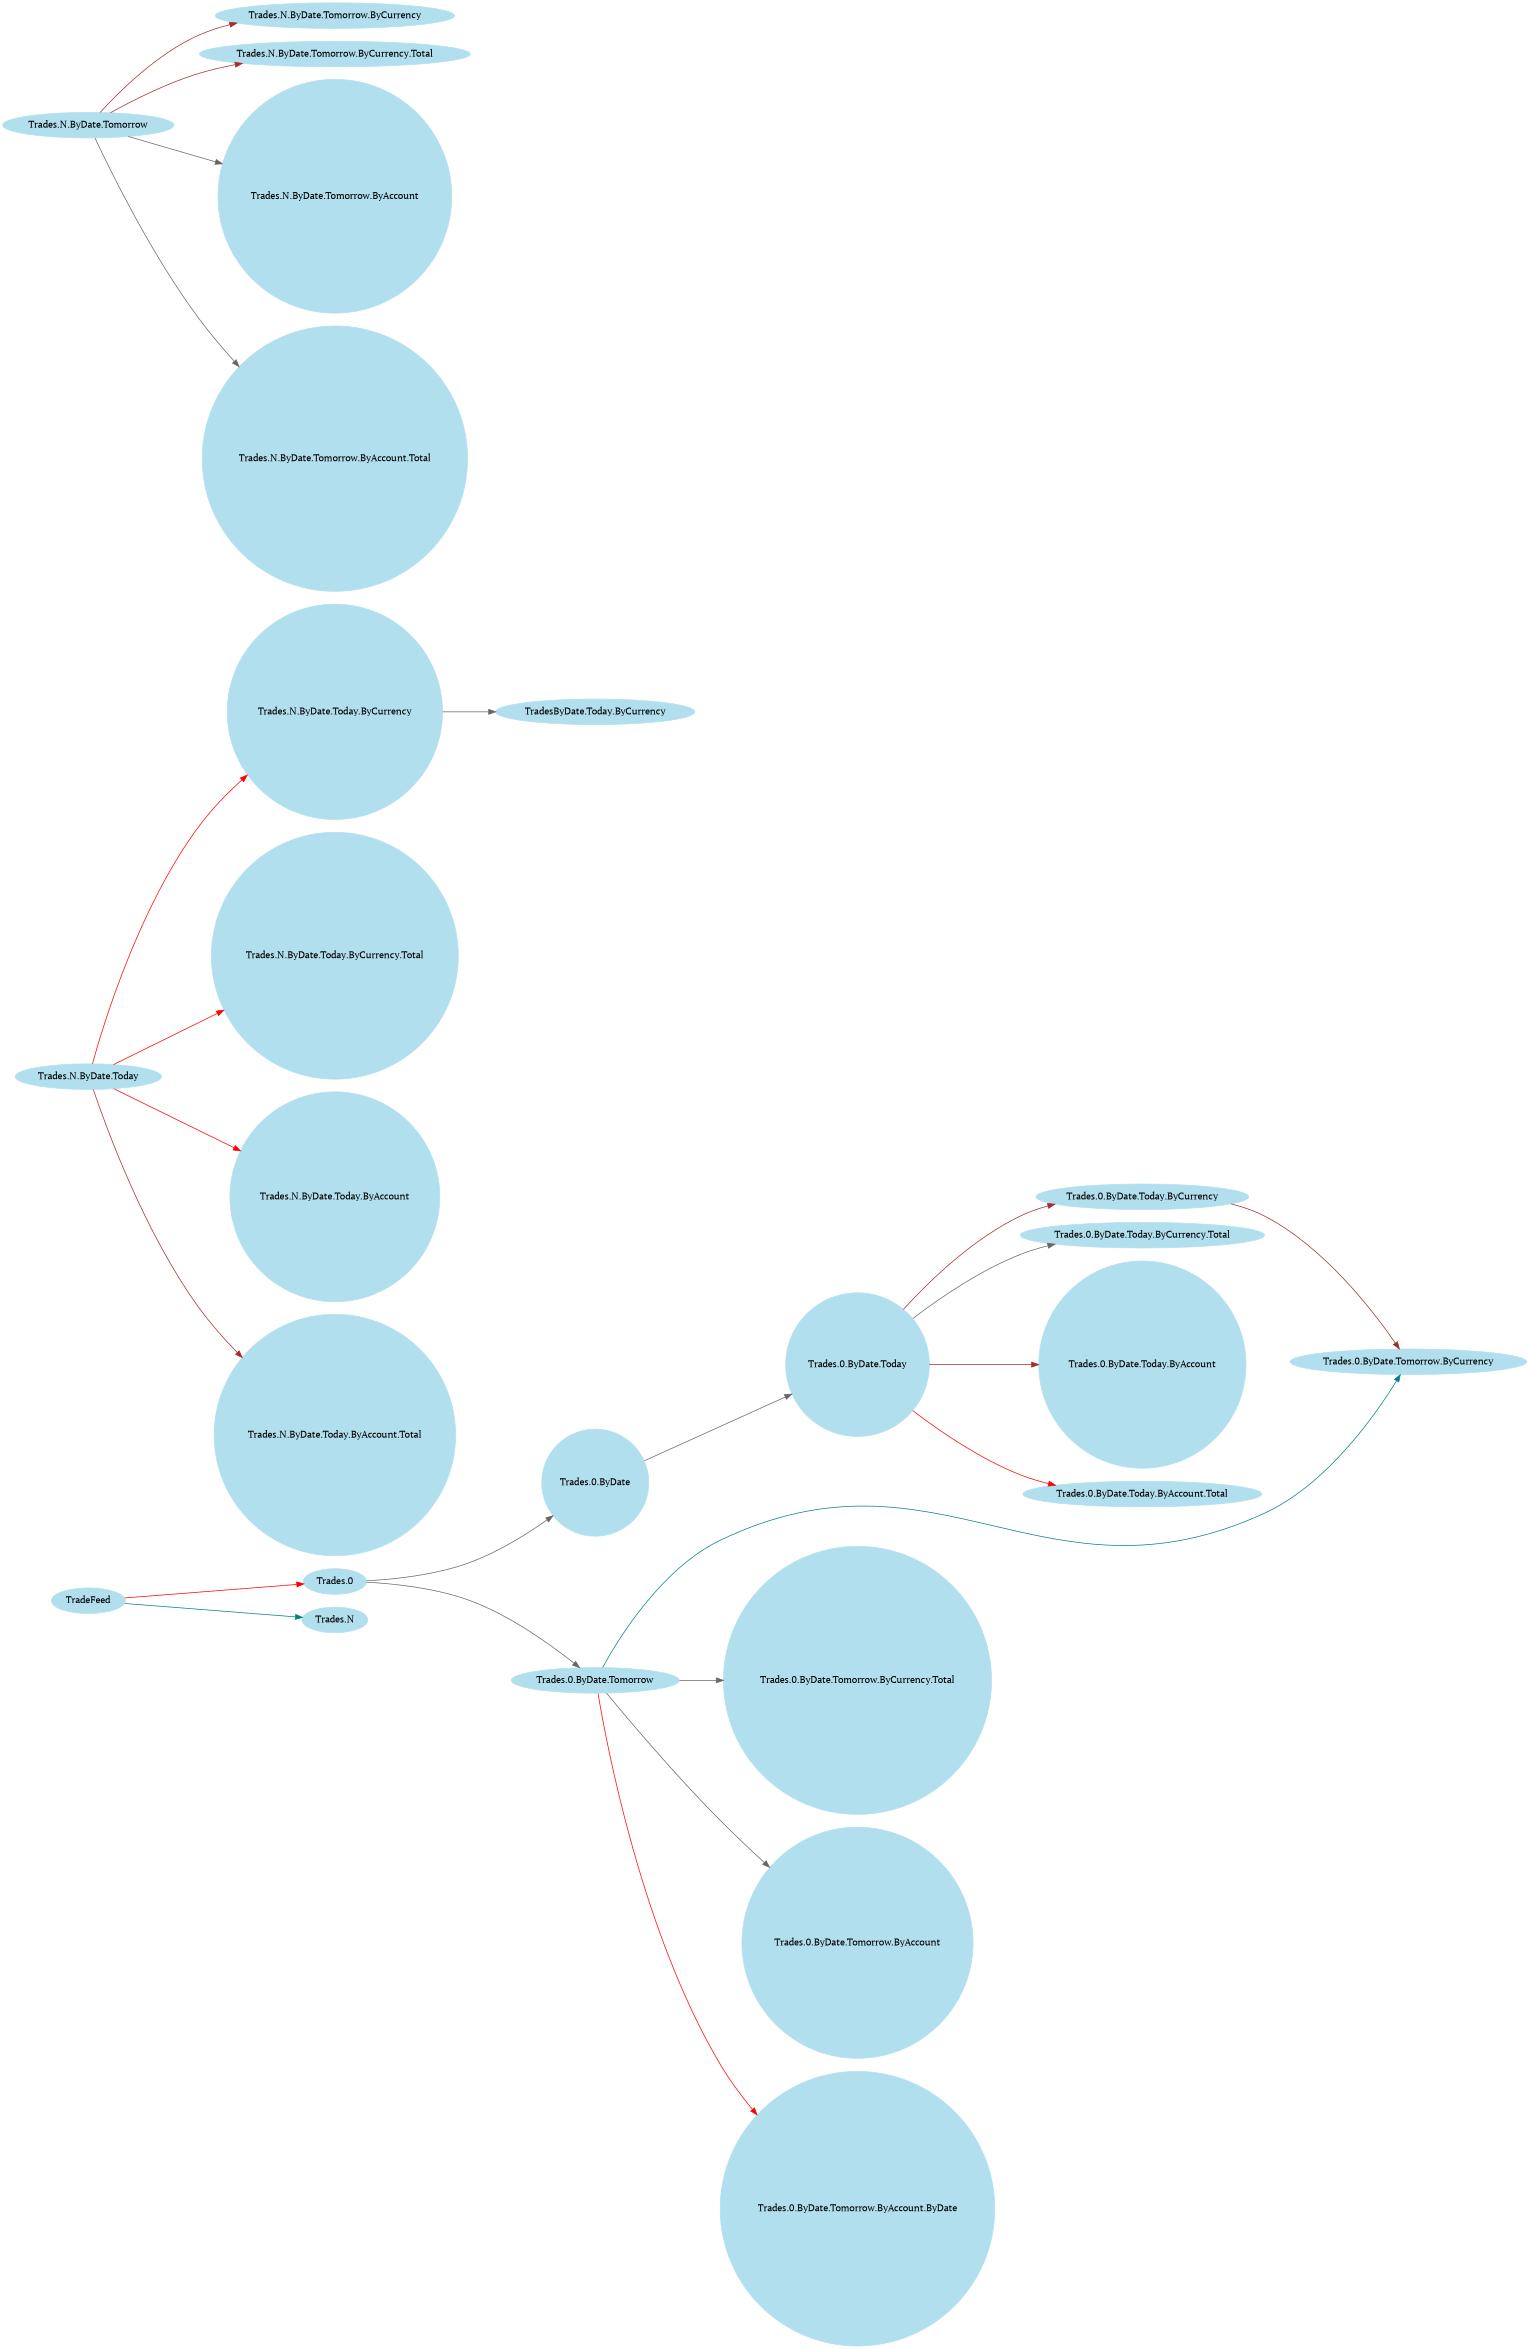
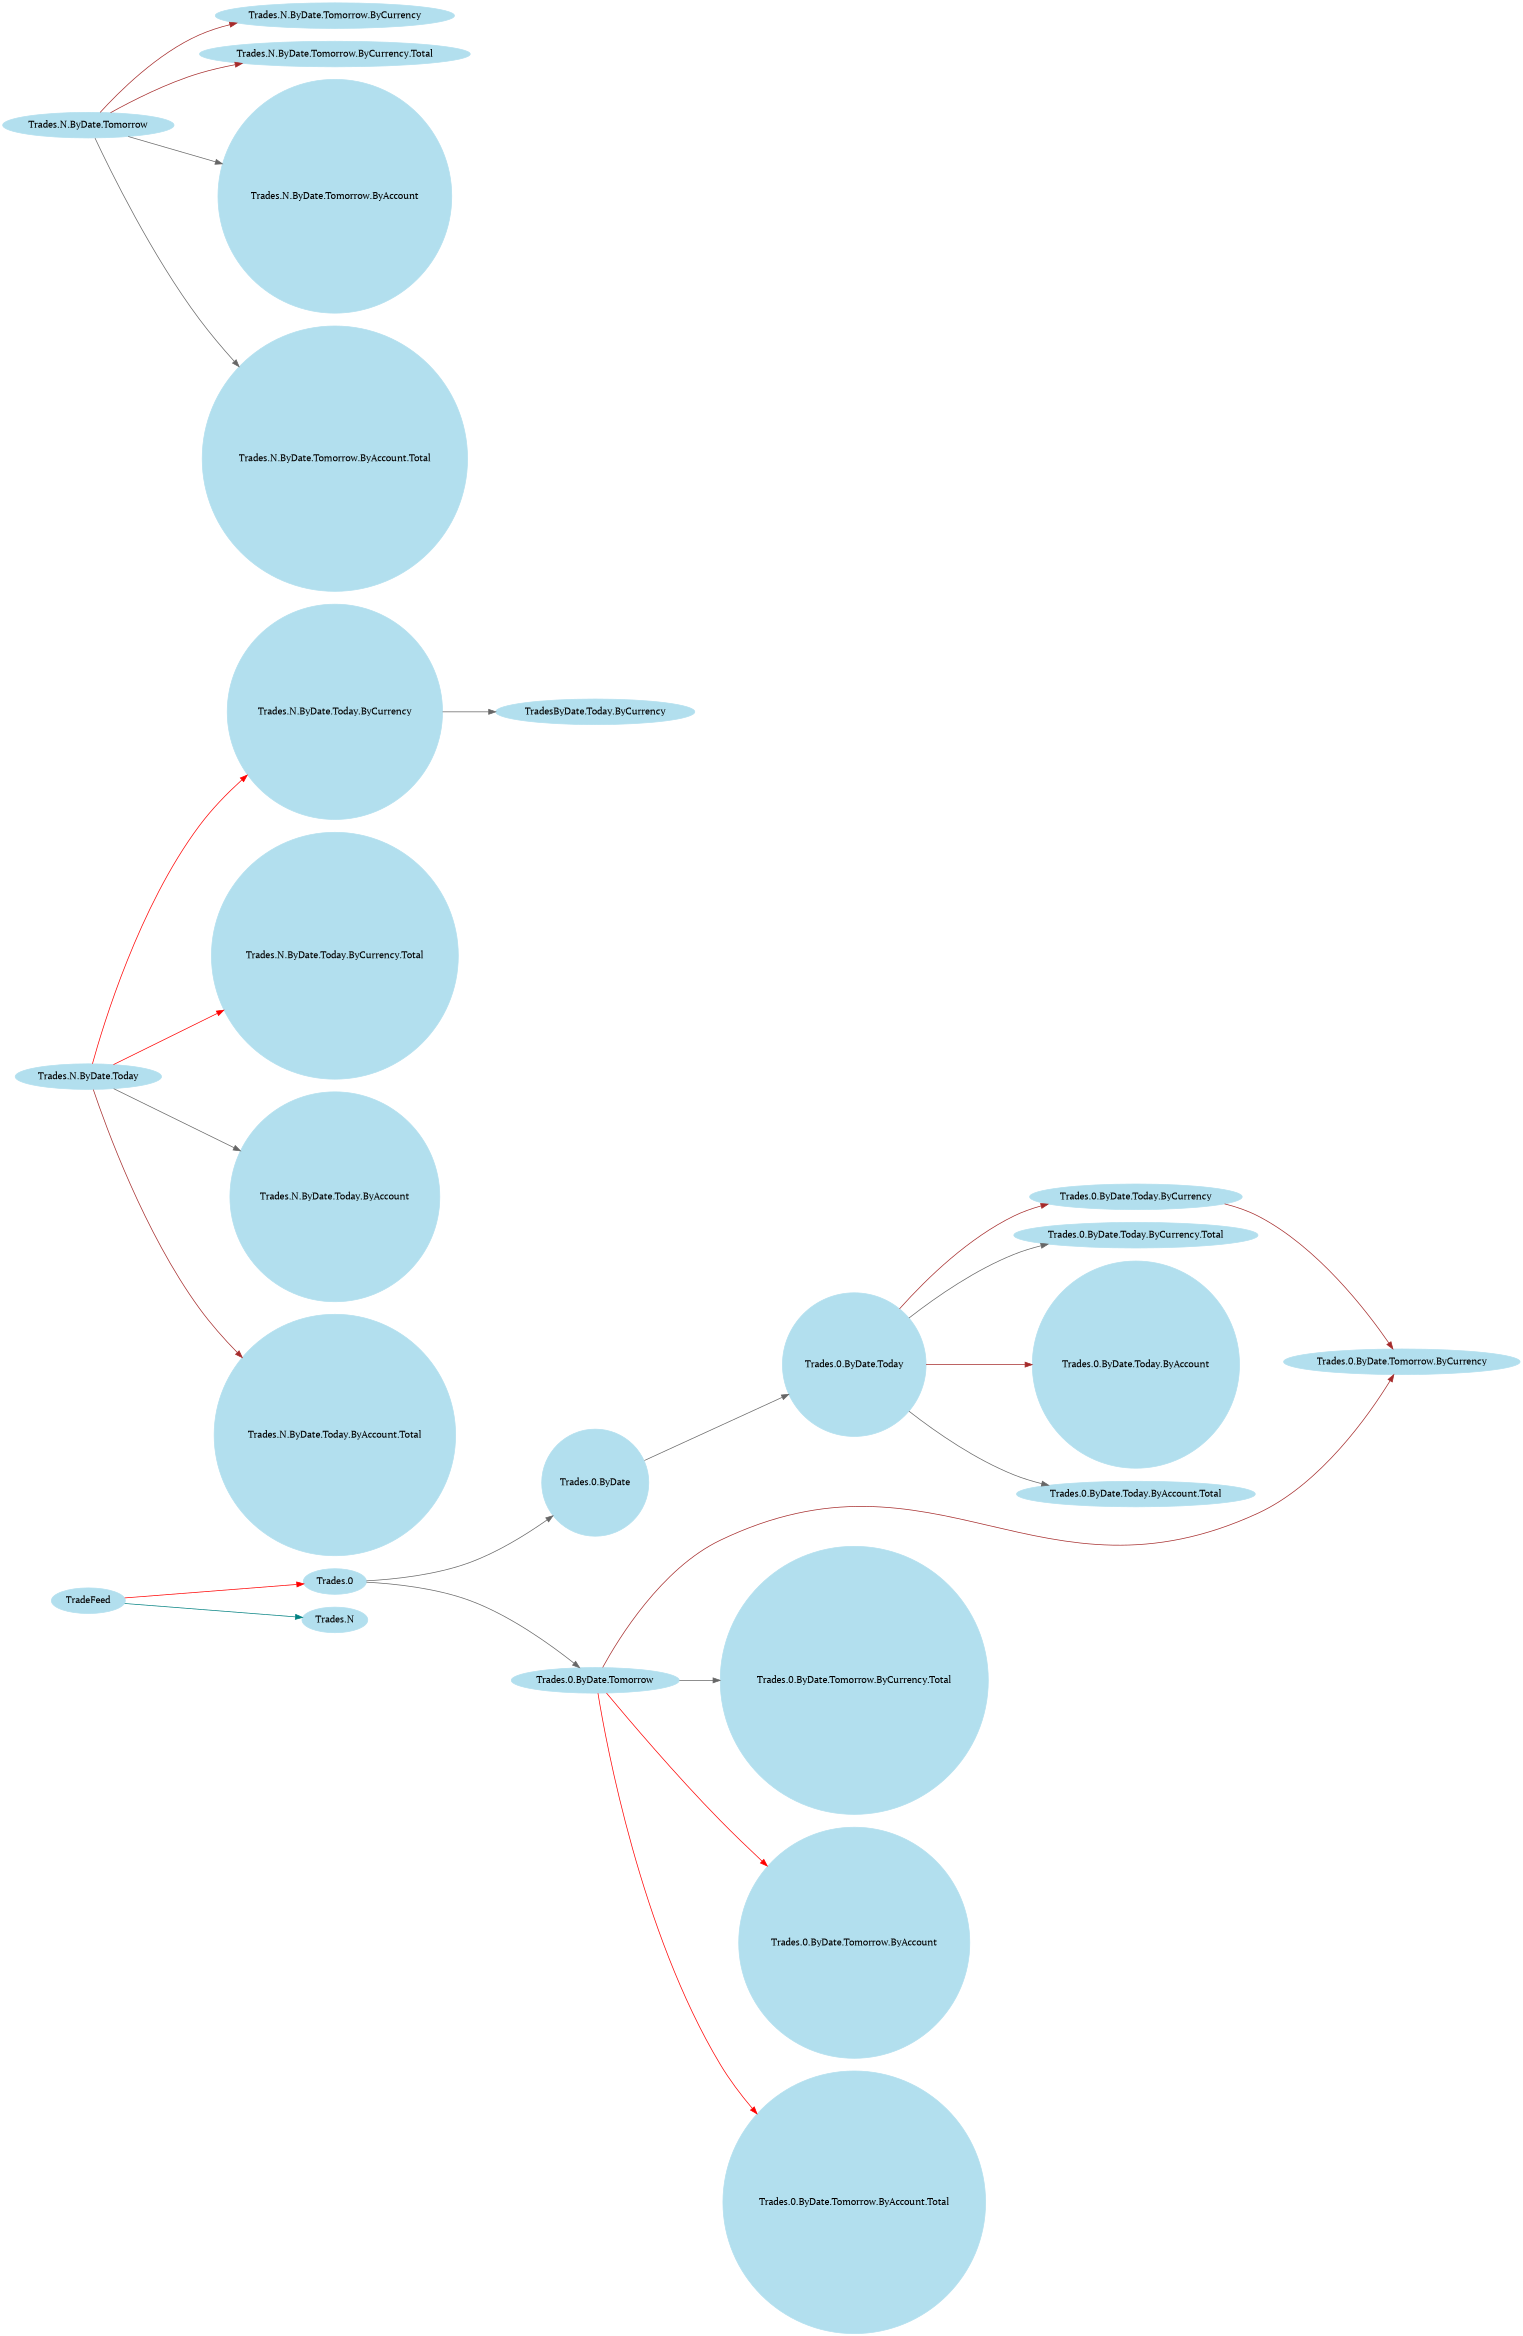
(174, 1118) -> (174, 1118)
(977, 1454) -> (972, 1454)
(999, 1527) -> (996, 1527)
(682, 1781) -> (682, 1780)
(858, 2209) -> (854, 2202)
